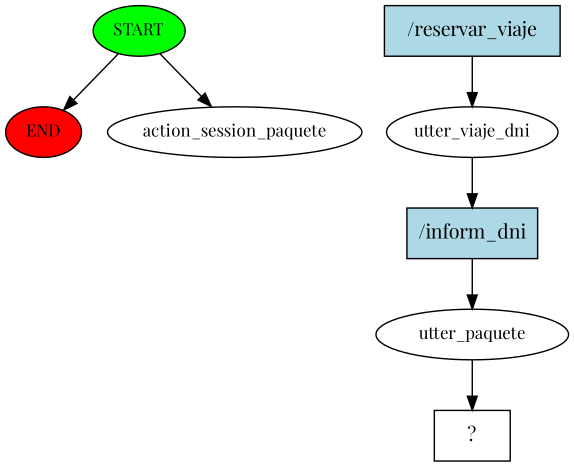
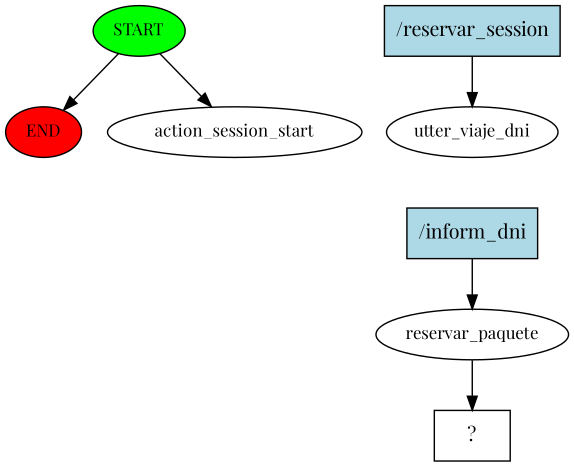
(472, 31) -> (472, 31)
(235, 132) -> (235, 132)
(472, 176) -> none
(472, 335) -> (472, 335)
